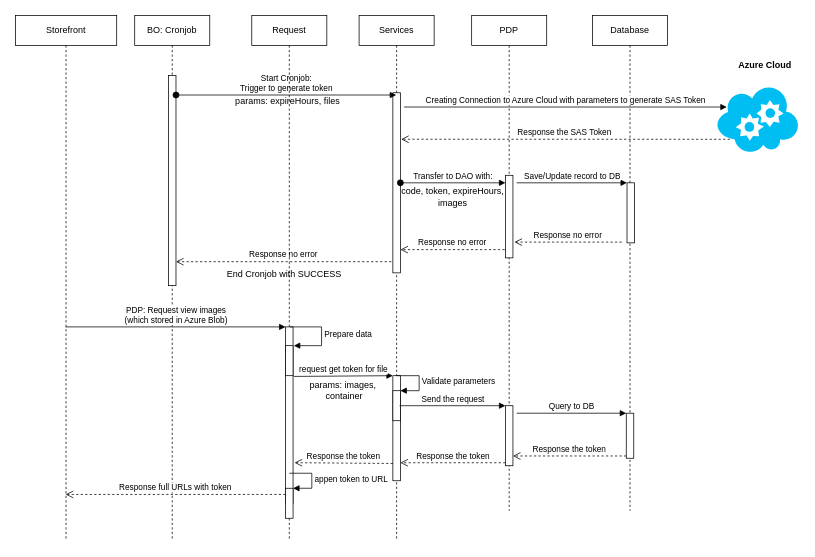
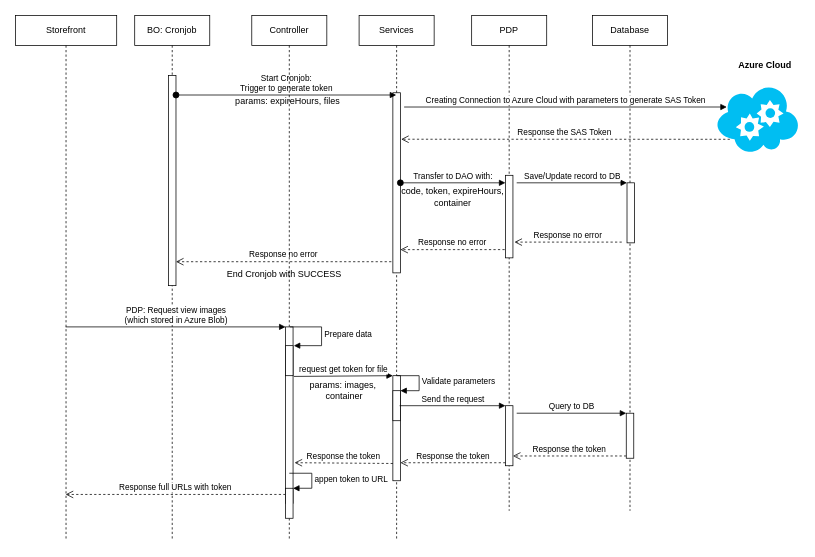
(289, 30) -> (289, 30)
(453, 197) -> (453, 197)
